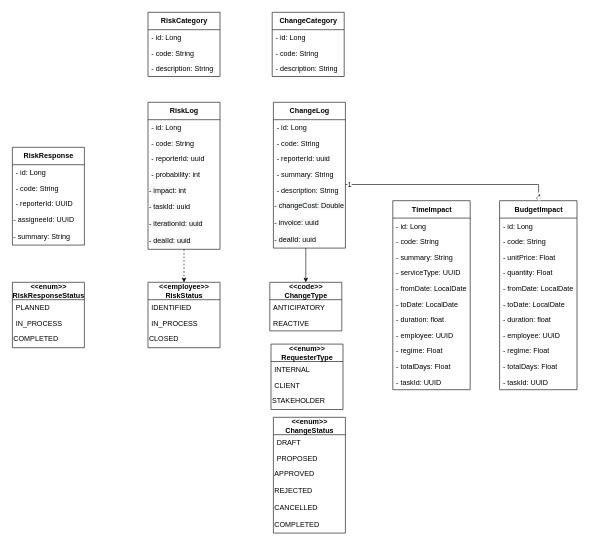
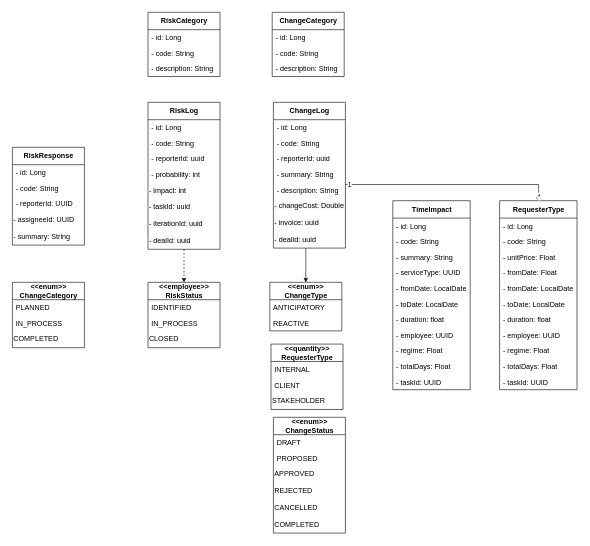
(539, 210) -> (539, 210)
(532, 273) -> (533, 273)
(49, 291) -> (49, 291)
(306, 291) -> (306, 291)
(307, 353) -> (307, 353)
